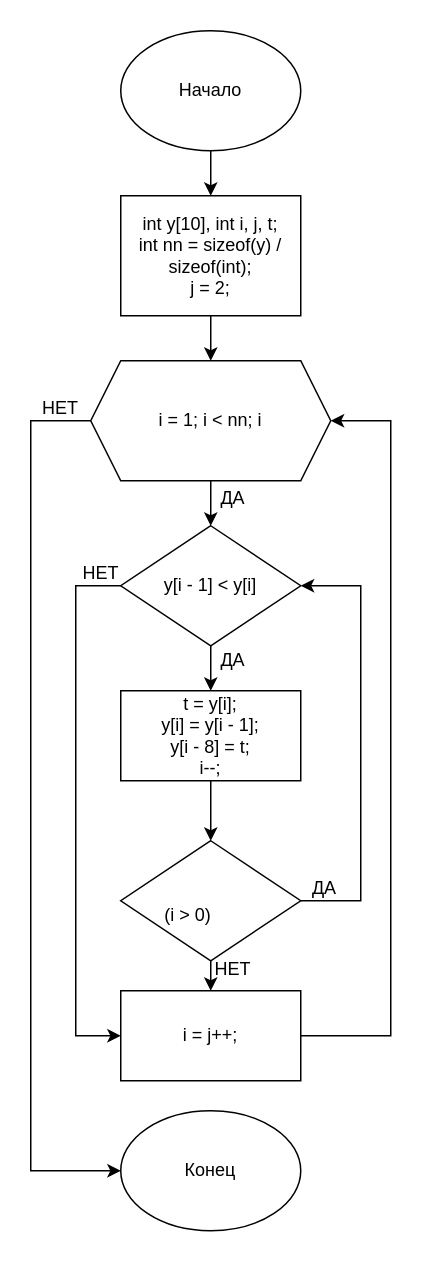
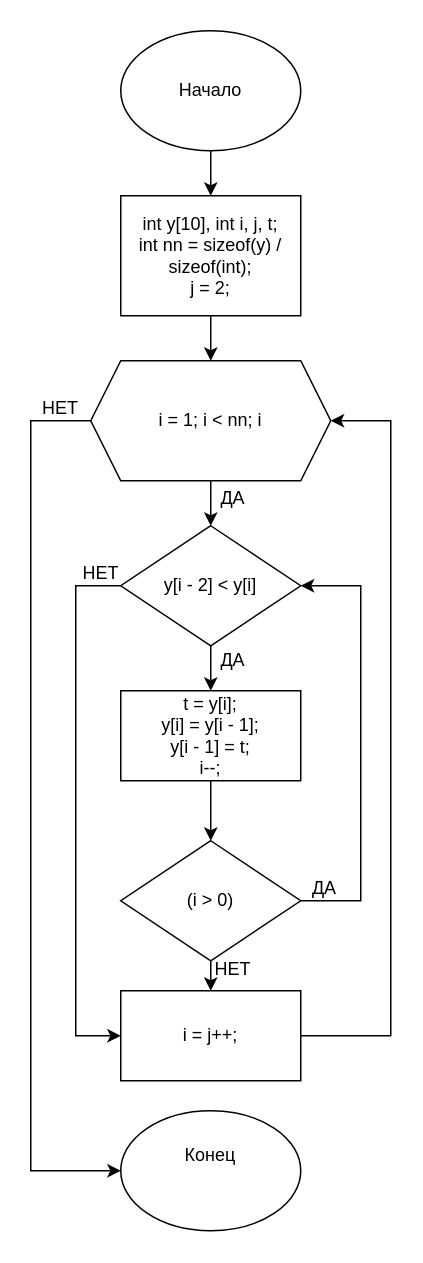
(211, 586) -> (211, 586)
(211, 736) -> (211, 736)
(188, 916) -> (211, 901)
(211, 1171) -> (211, 1156)
